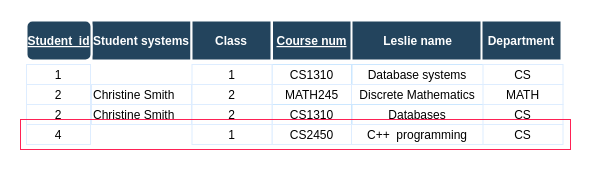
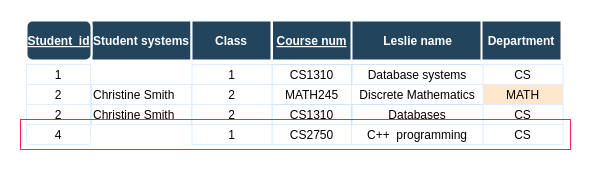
(523, 95) -> (523, 95)
(59, 135) -> (59, 135)
(312, 135) -> (312, 135)
